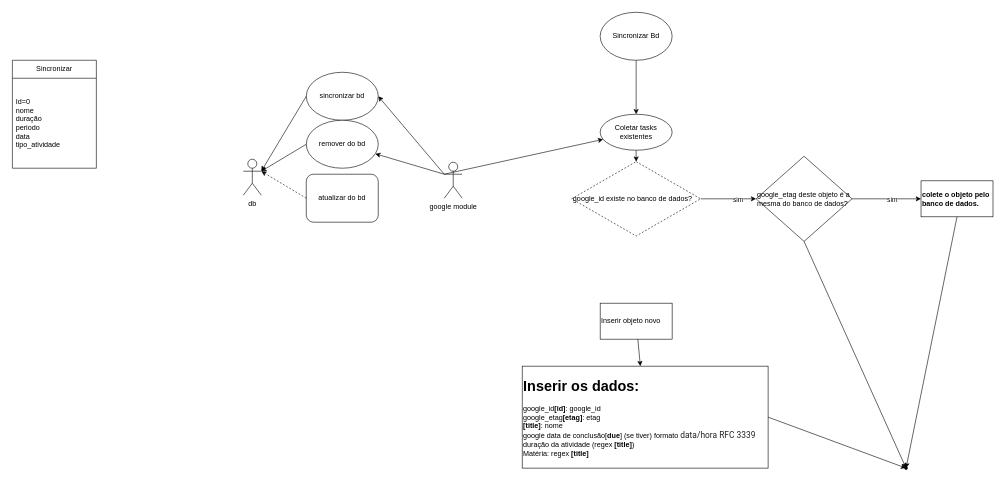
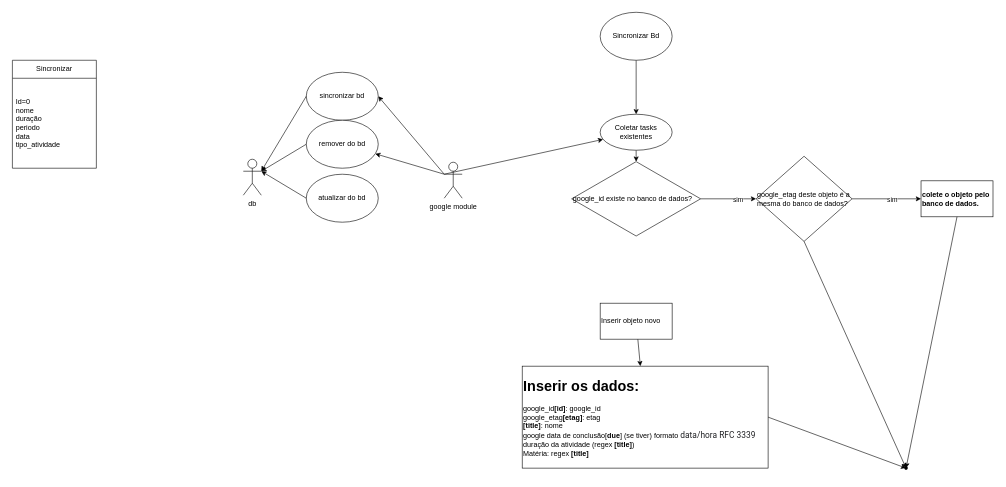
(285, 186) -> (285, 186)
(342, 198) -> (342, 198)
(636, 199) -> (636, 199)
